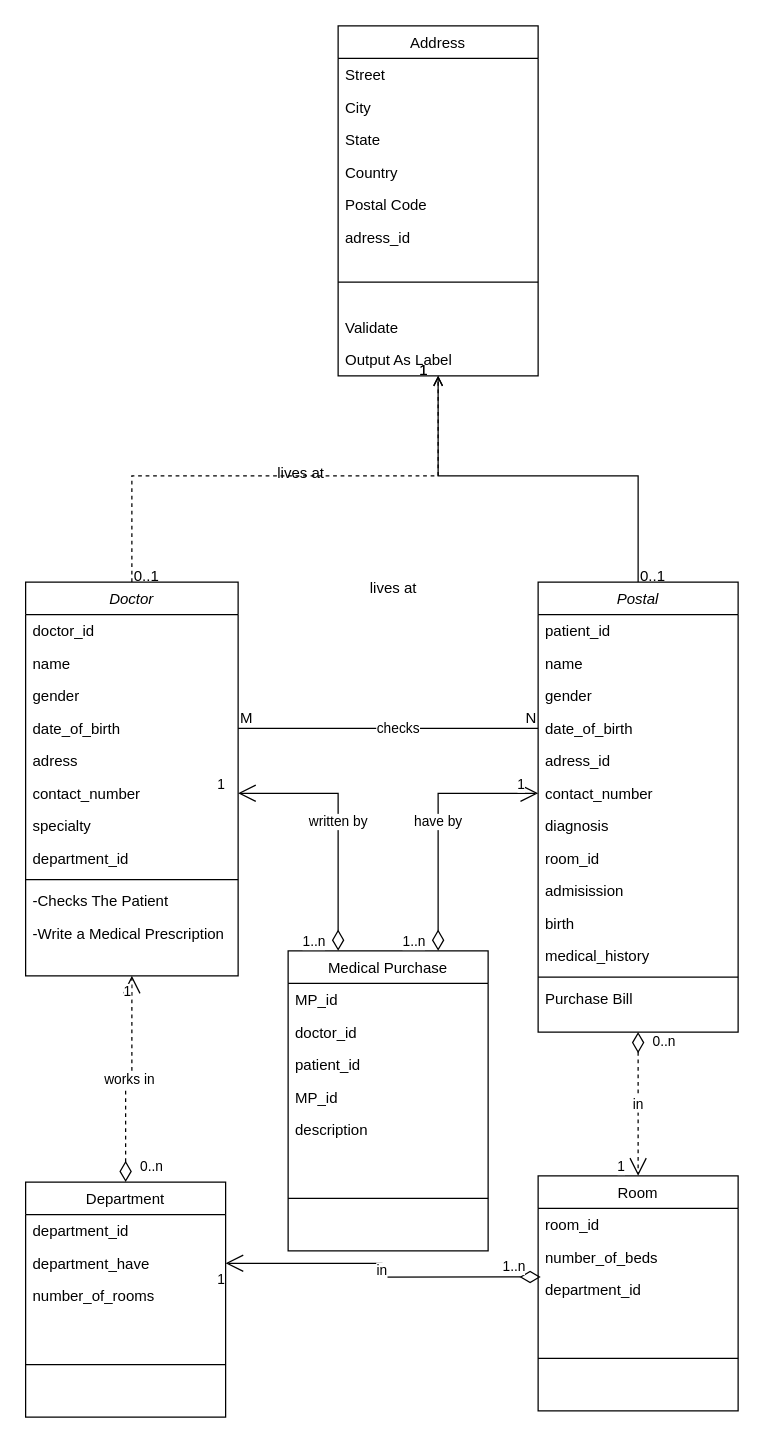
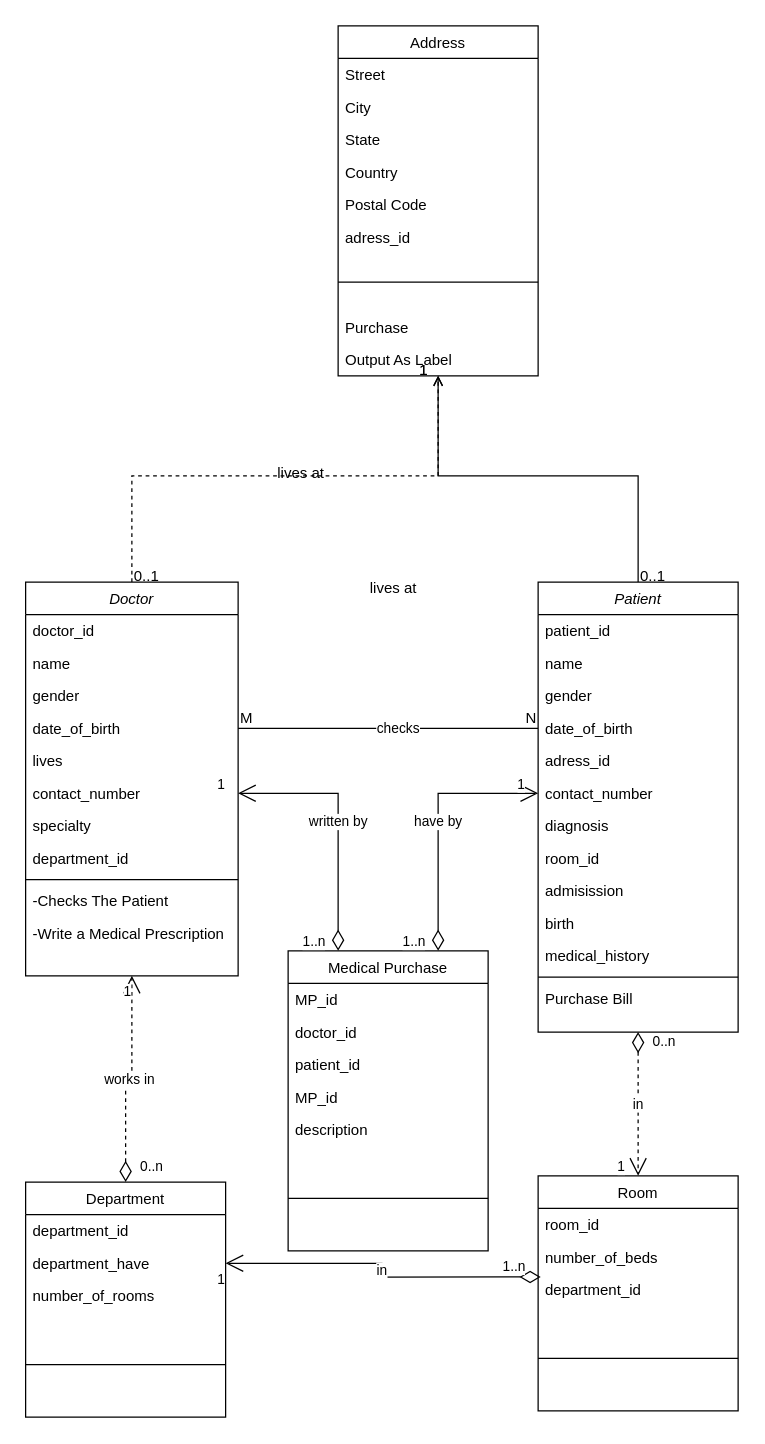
(375, 328) -> (379, 328)
(638, 599) -> (638, 599)
(58, 761) -> (50, 761)
